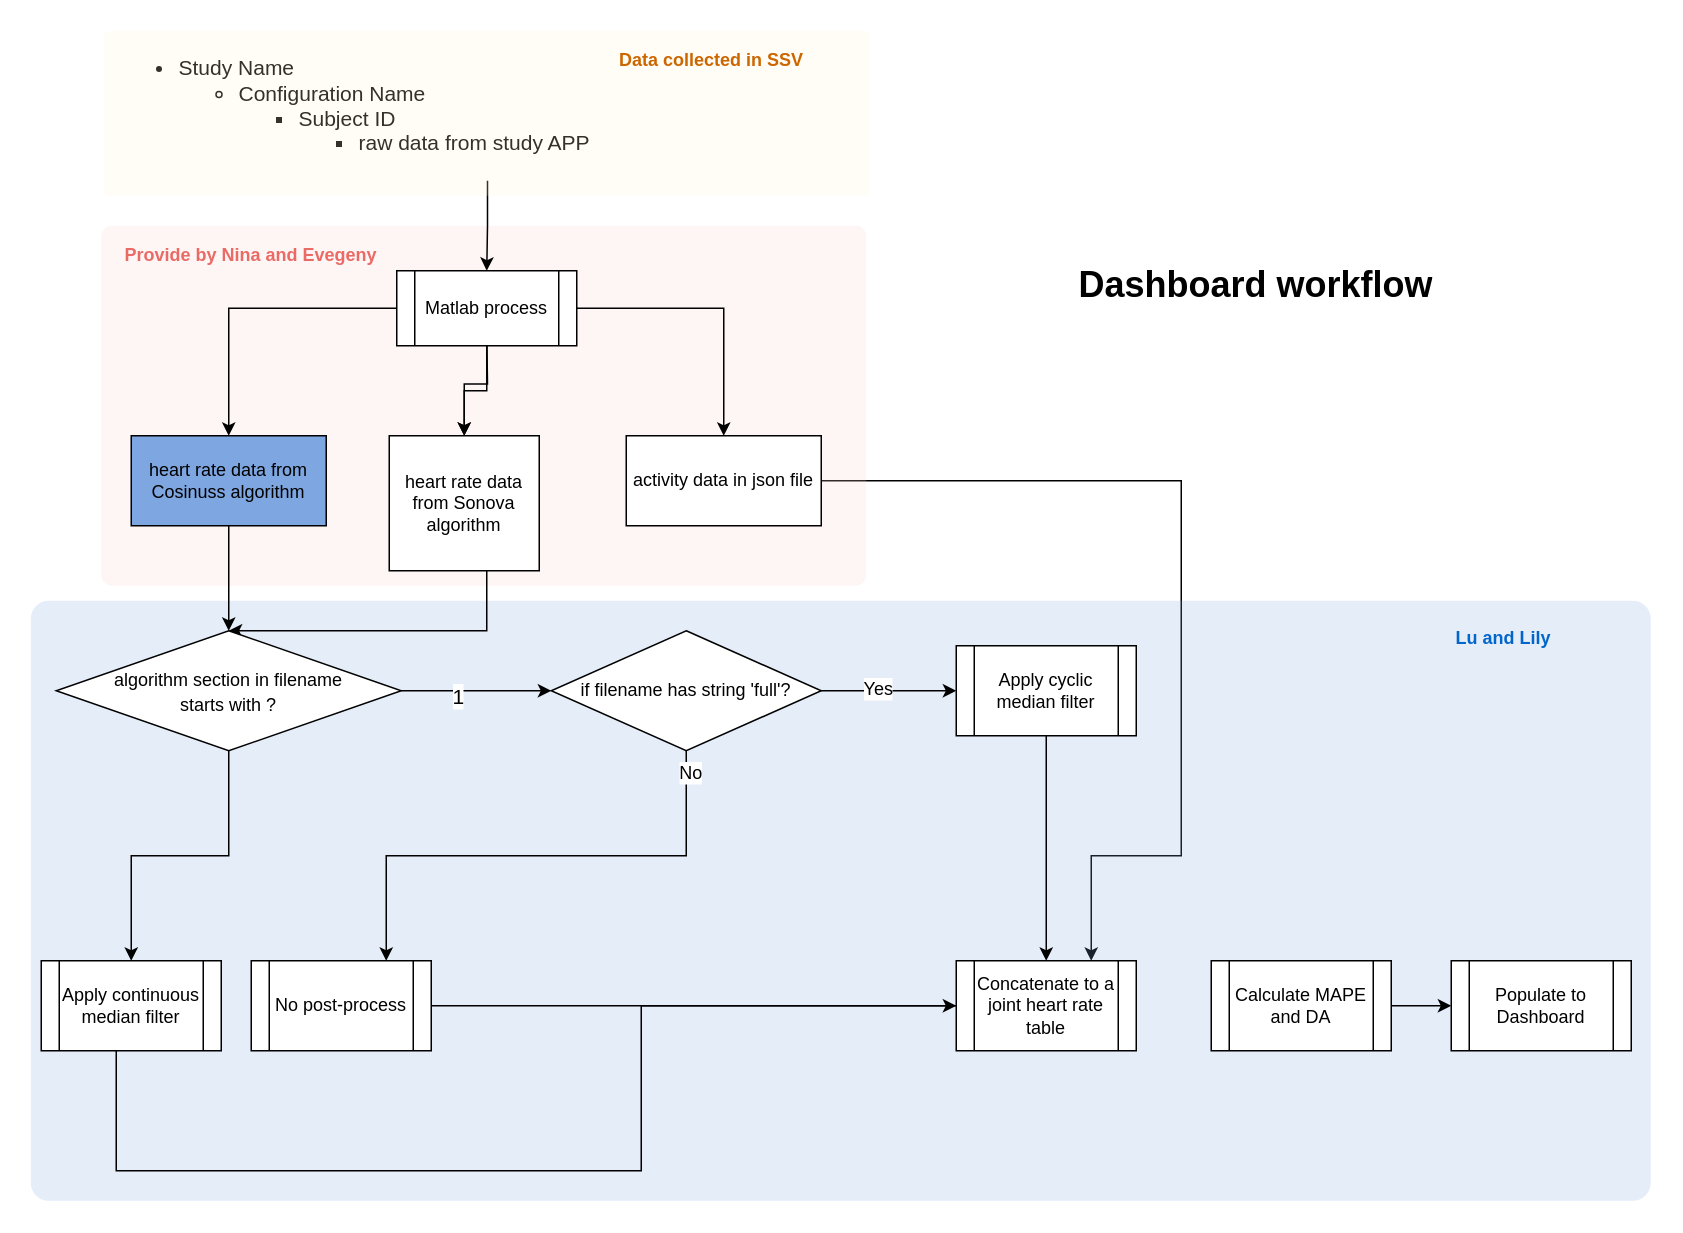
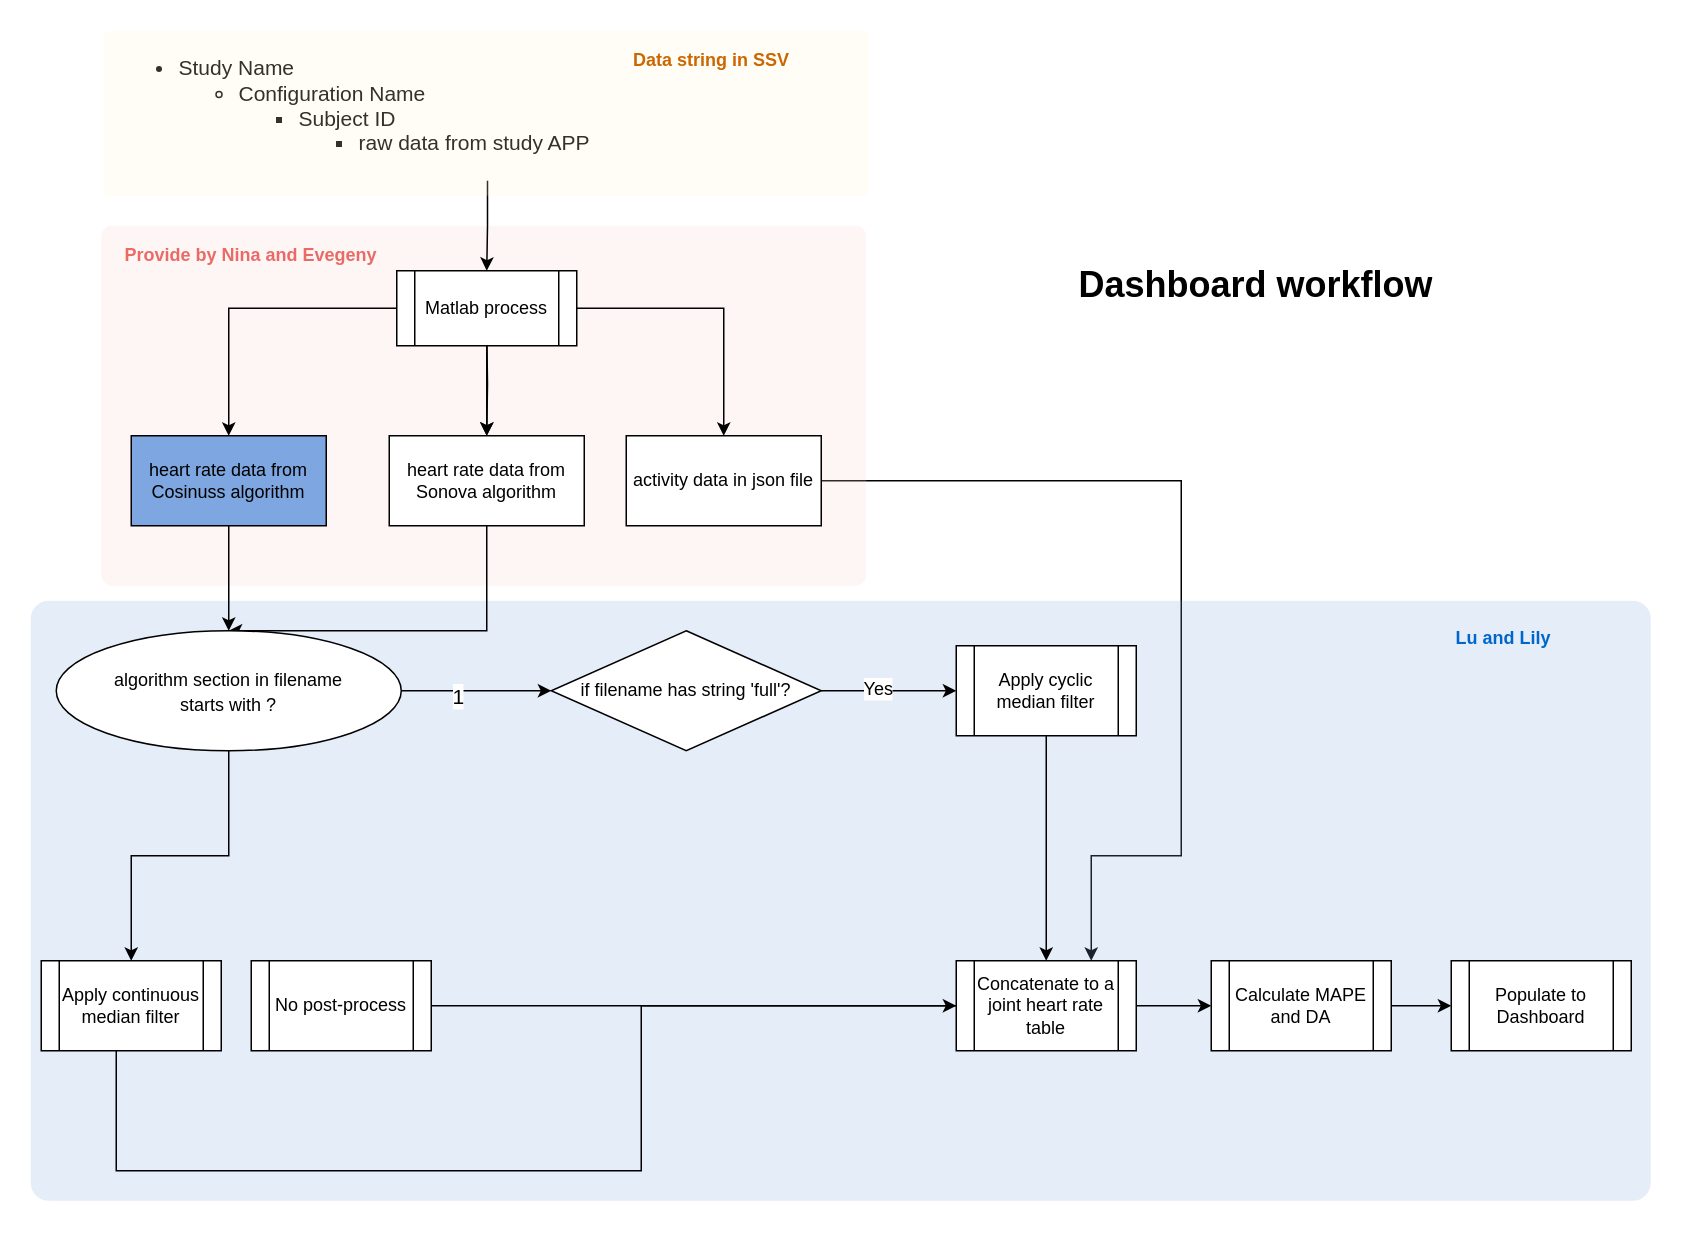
(712, 61) -> (712, 61)
(464, 503) -> (487, 481)
(229, 691) -> (229, 691)
(541, 856) -> none
none -> (1168, 1006)
